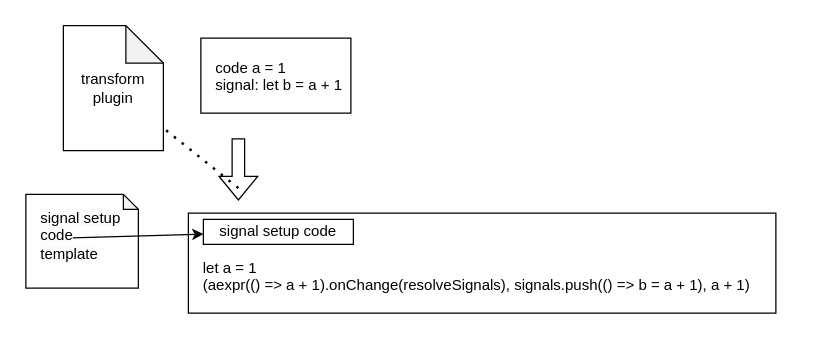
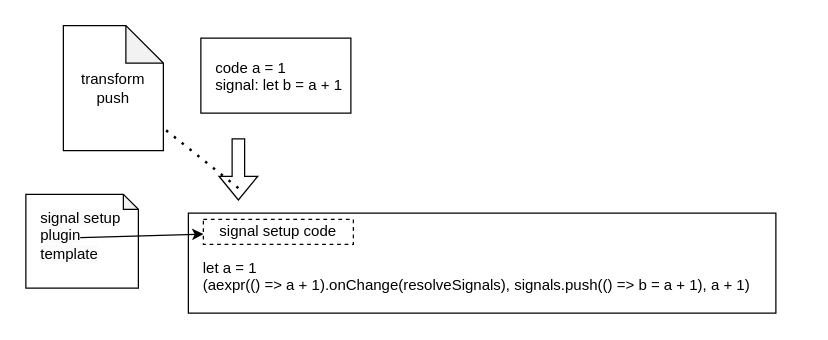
(113, 88) -> (113, 88)
(278, 232) -> (278, 232)
(83, 236) -> (83, 236)
